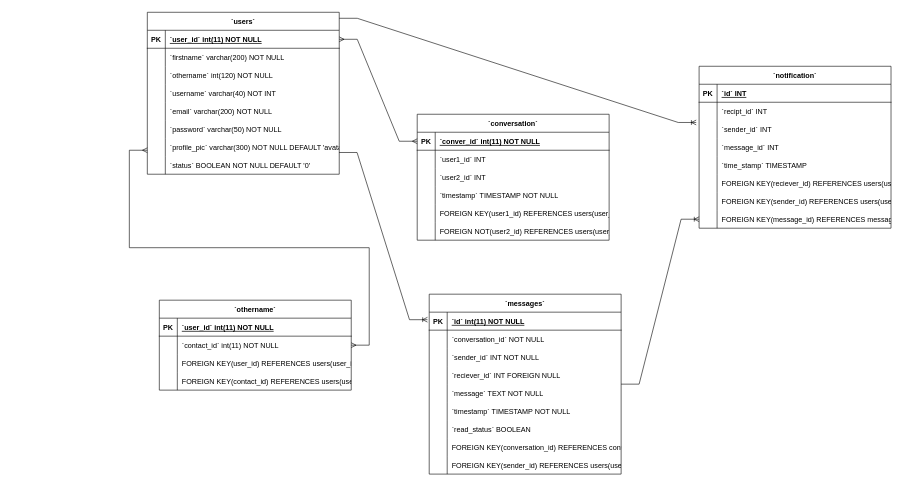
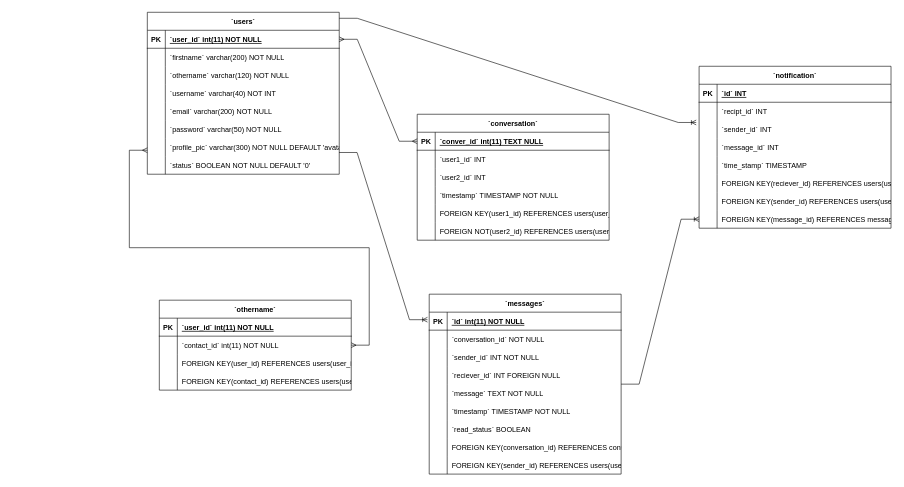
(225, 76) -> (234, 76)
(492, 142) -> (494, 142)
